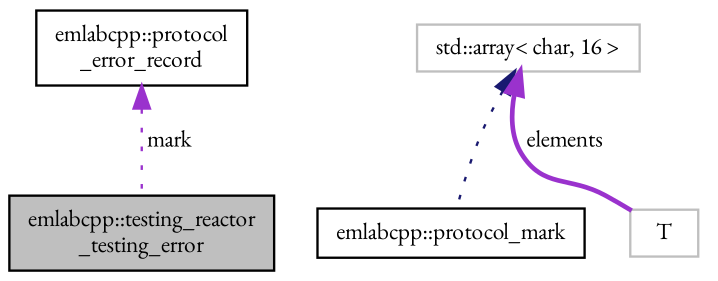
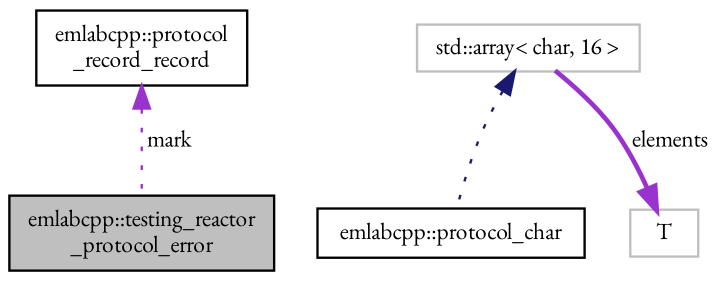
(142, 48) -> (142, 48)
(545, 176) -> (609, 123)
(142, 233) -> (142, 233)
(451, 233) -> (451, 233)
